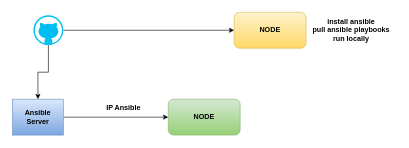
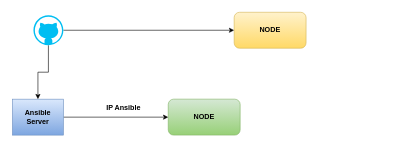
(351, 30) -> none
